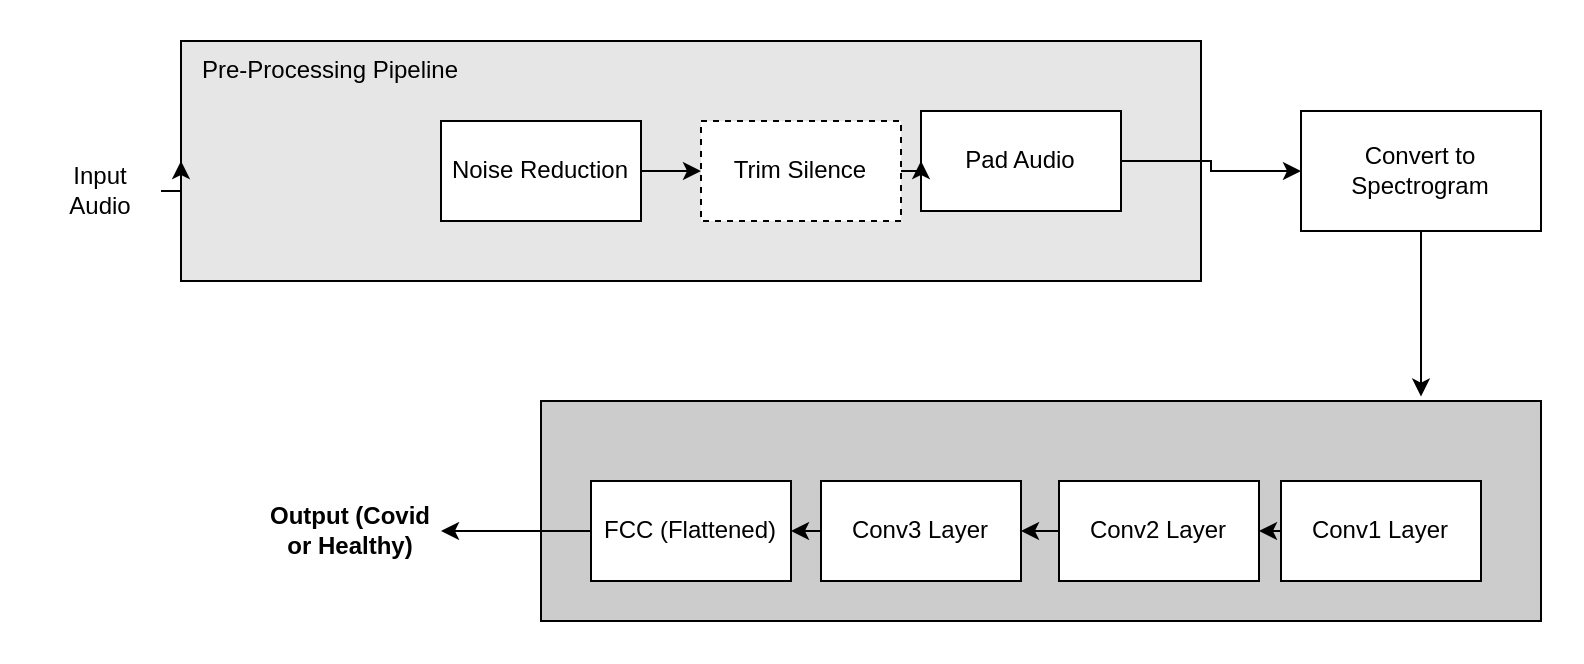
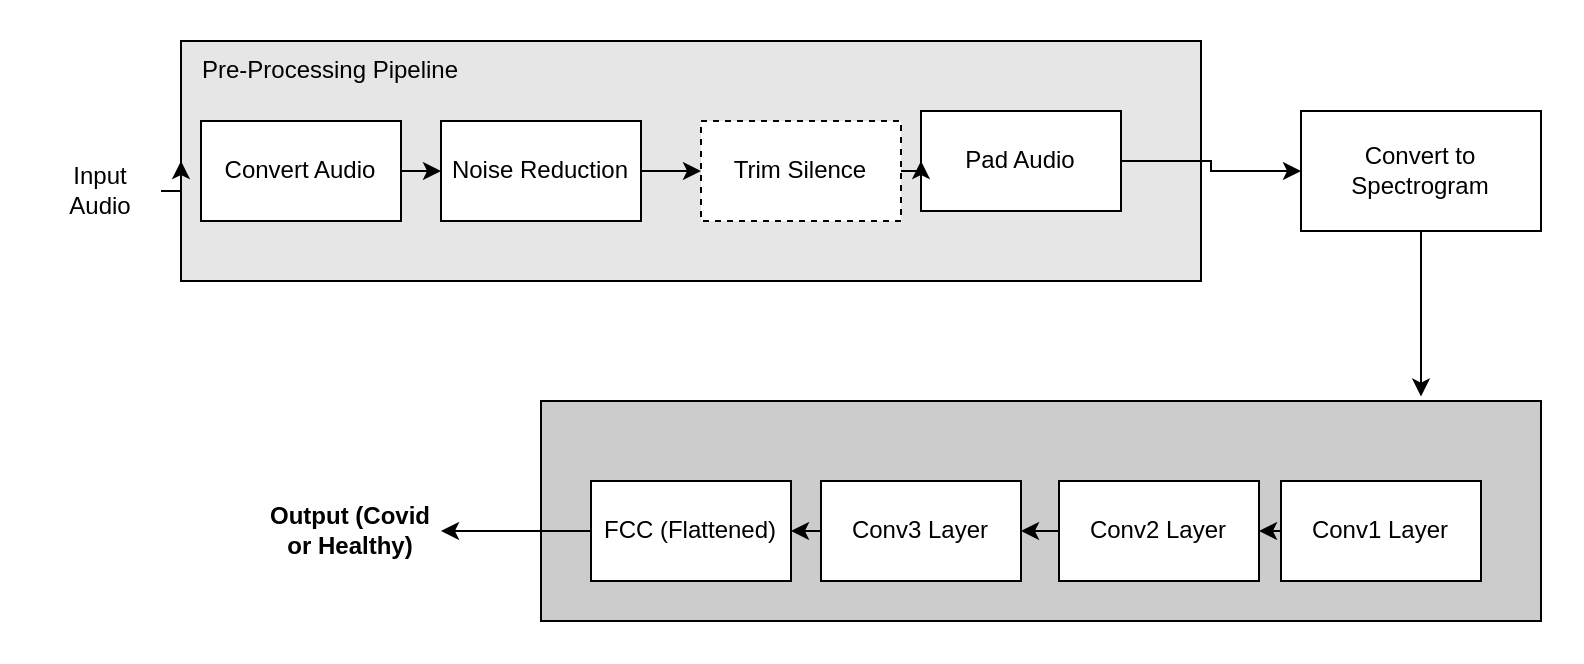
none -> (301, 171)
none -> (414, 171)
